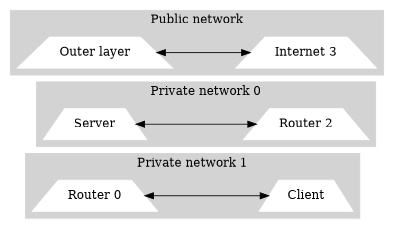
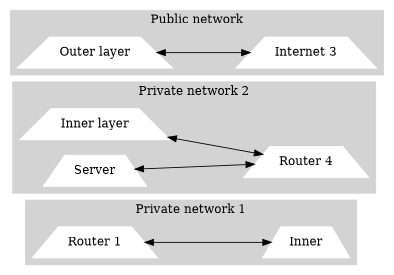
(206, 92) -> (194, 92)
none -> (95, 124)
(306, 124) -> (306, 162)
(95, 196) -> (95, 242)
(306, 196) -> (306, 242)
